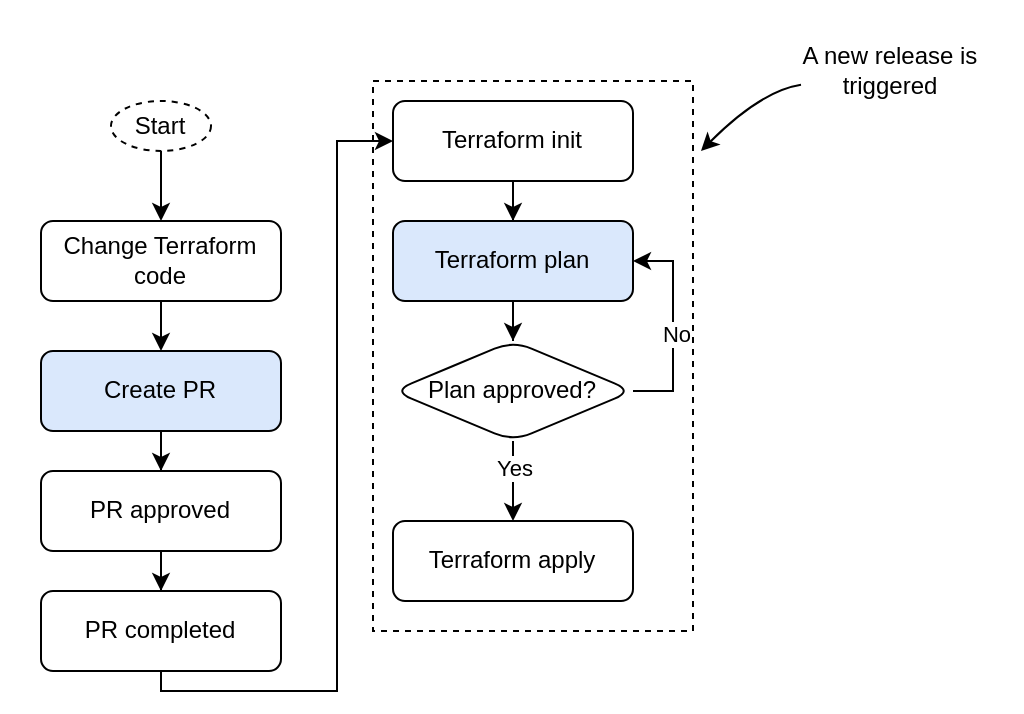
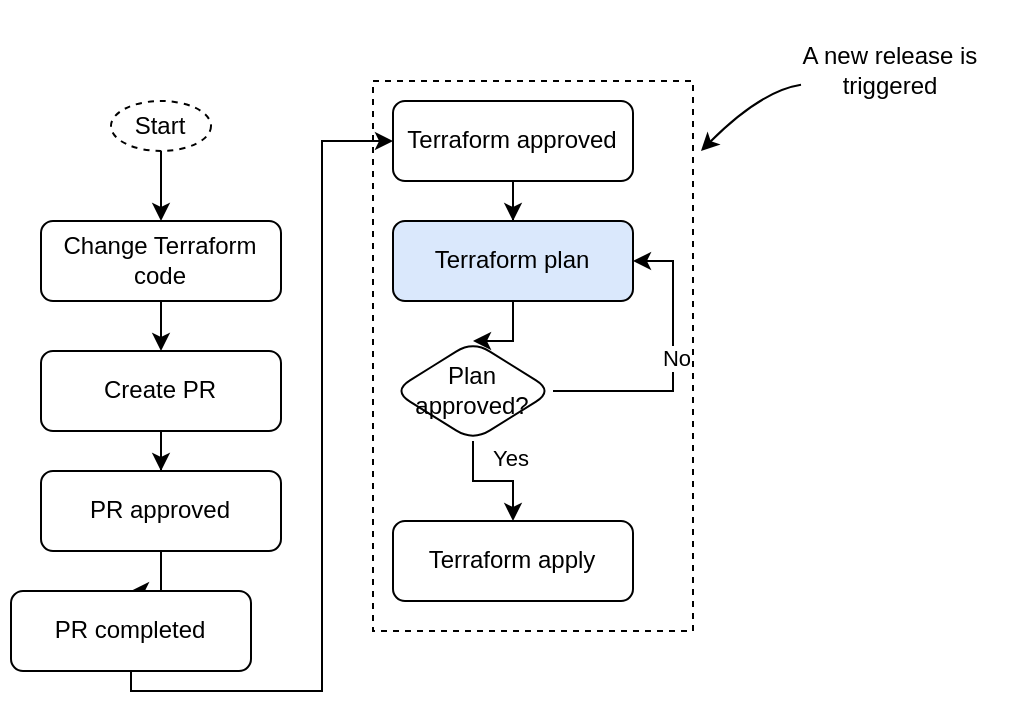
(513, 141) -> (513, 141)
(161, 391) -> (161, 391)
(513, 391) -> (473, 391)
(161, 631) -> (131, 631)
